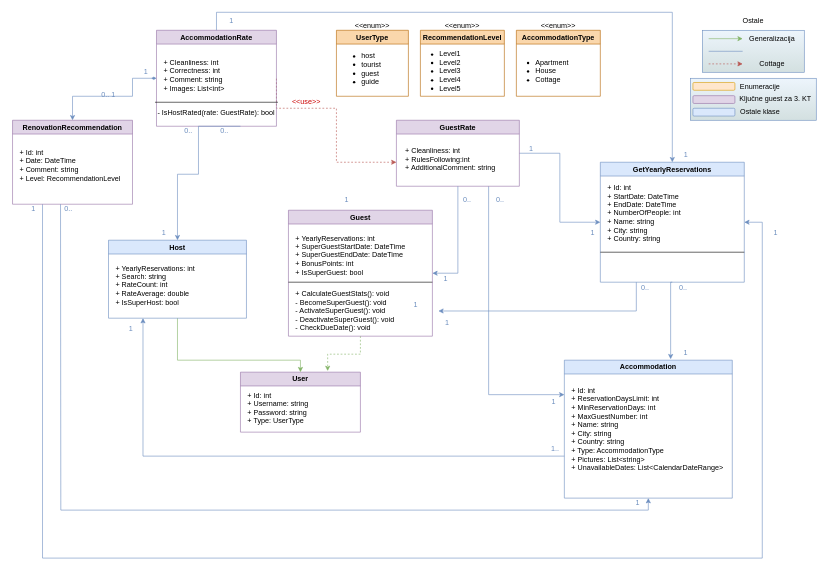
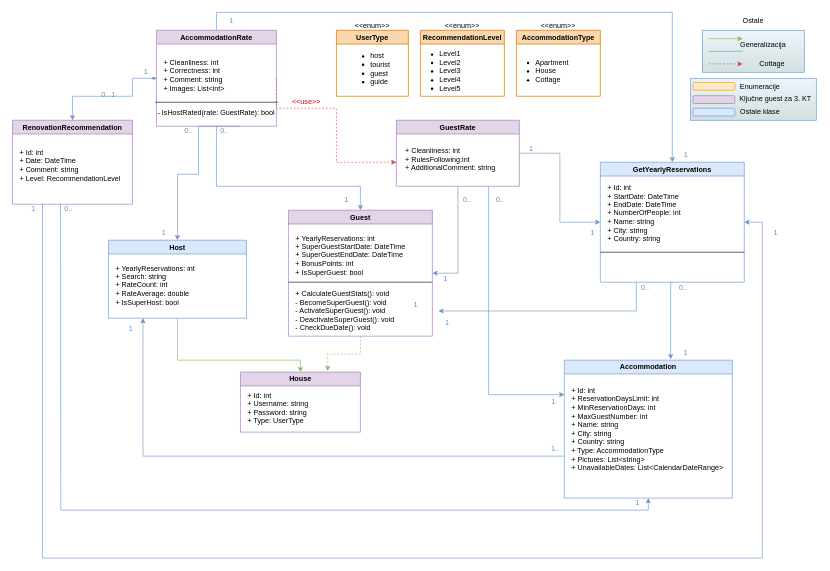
(772, 39) -> (763, 45)
(358, 69) -> (367, 69)
none -> (216, 158)
(300, 380) -> (300, 380)
